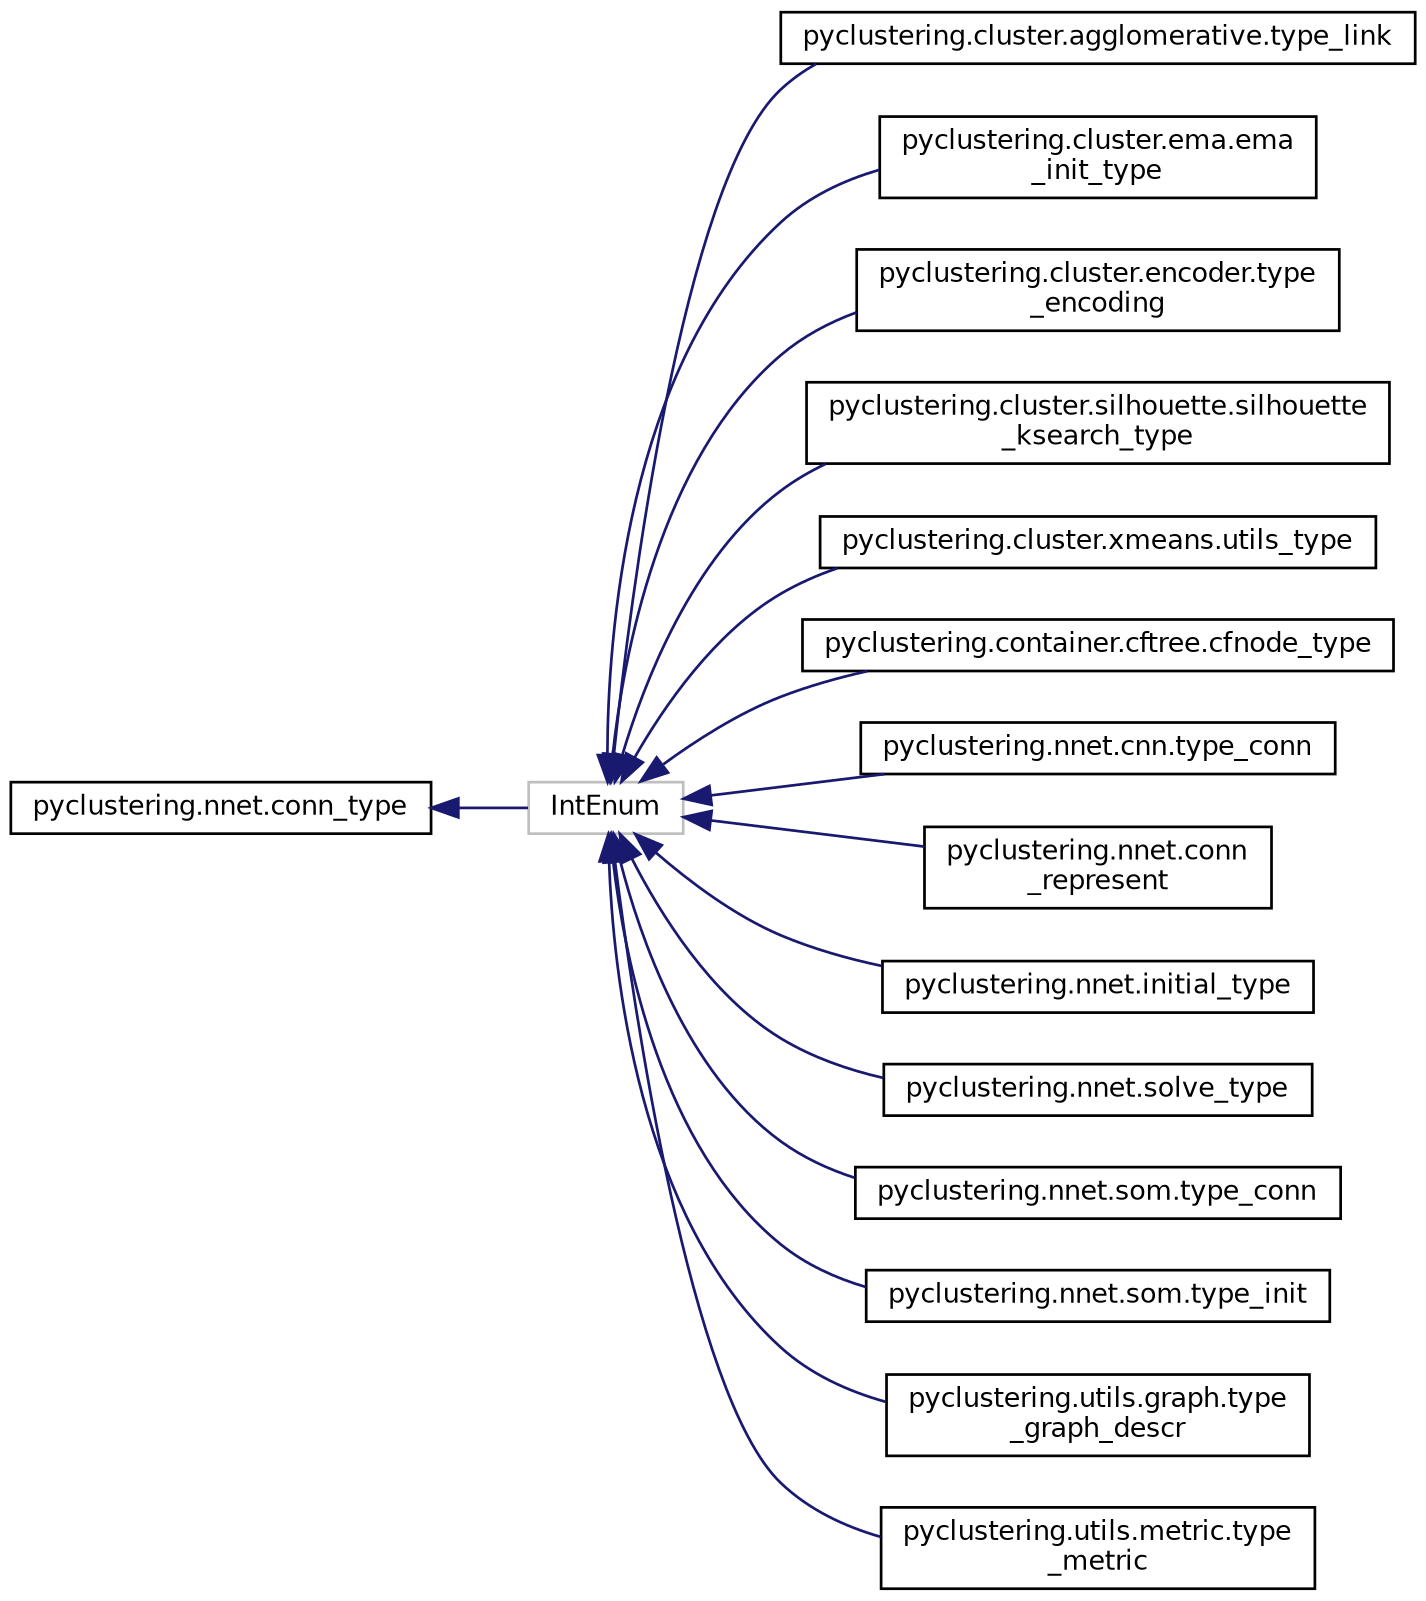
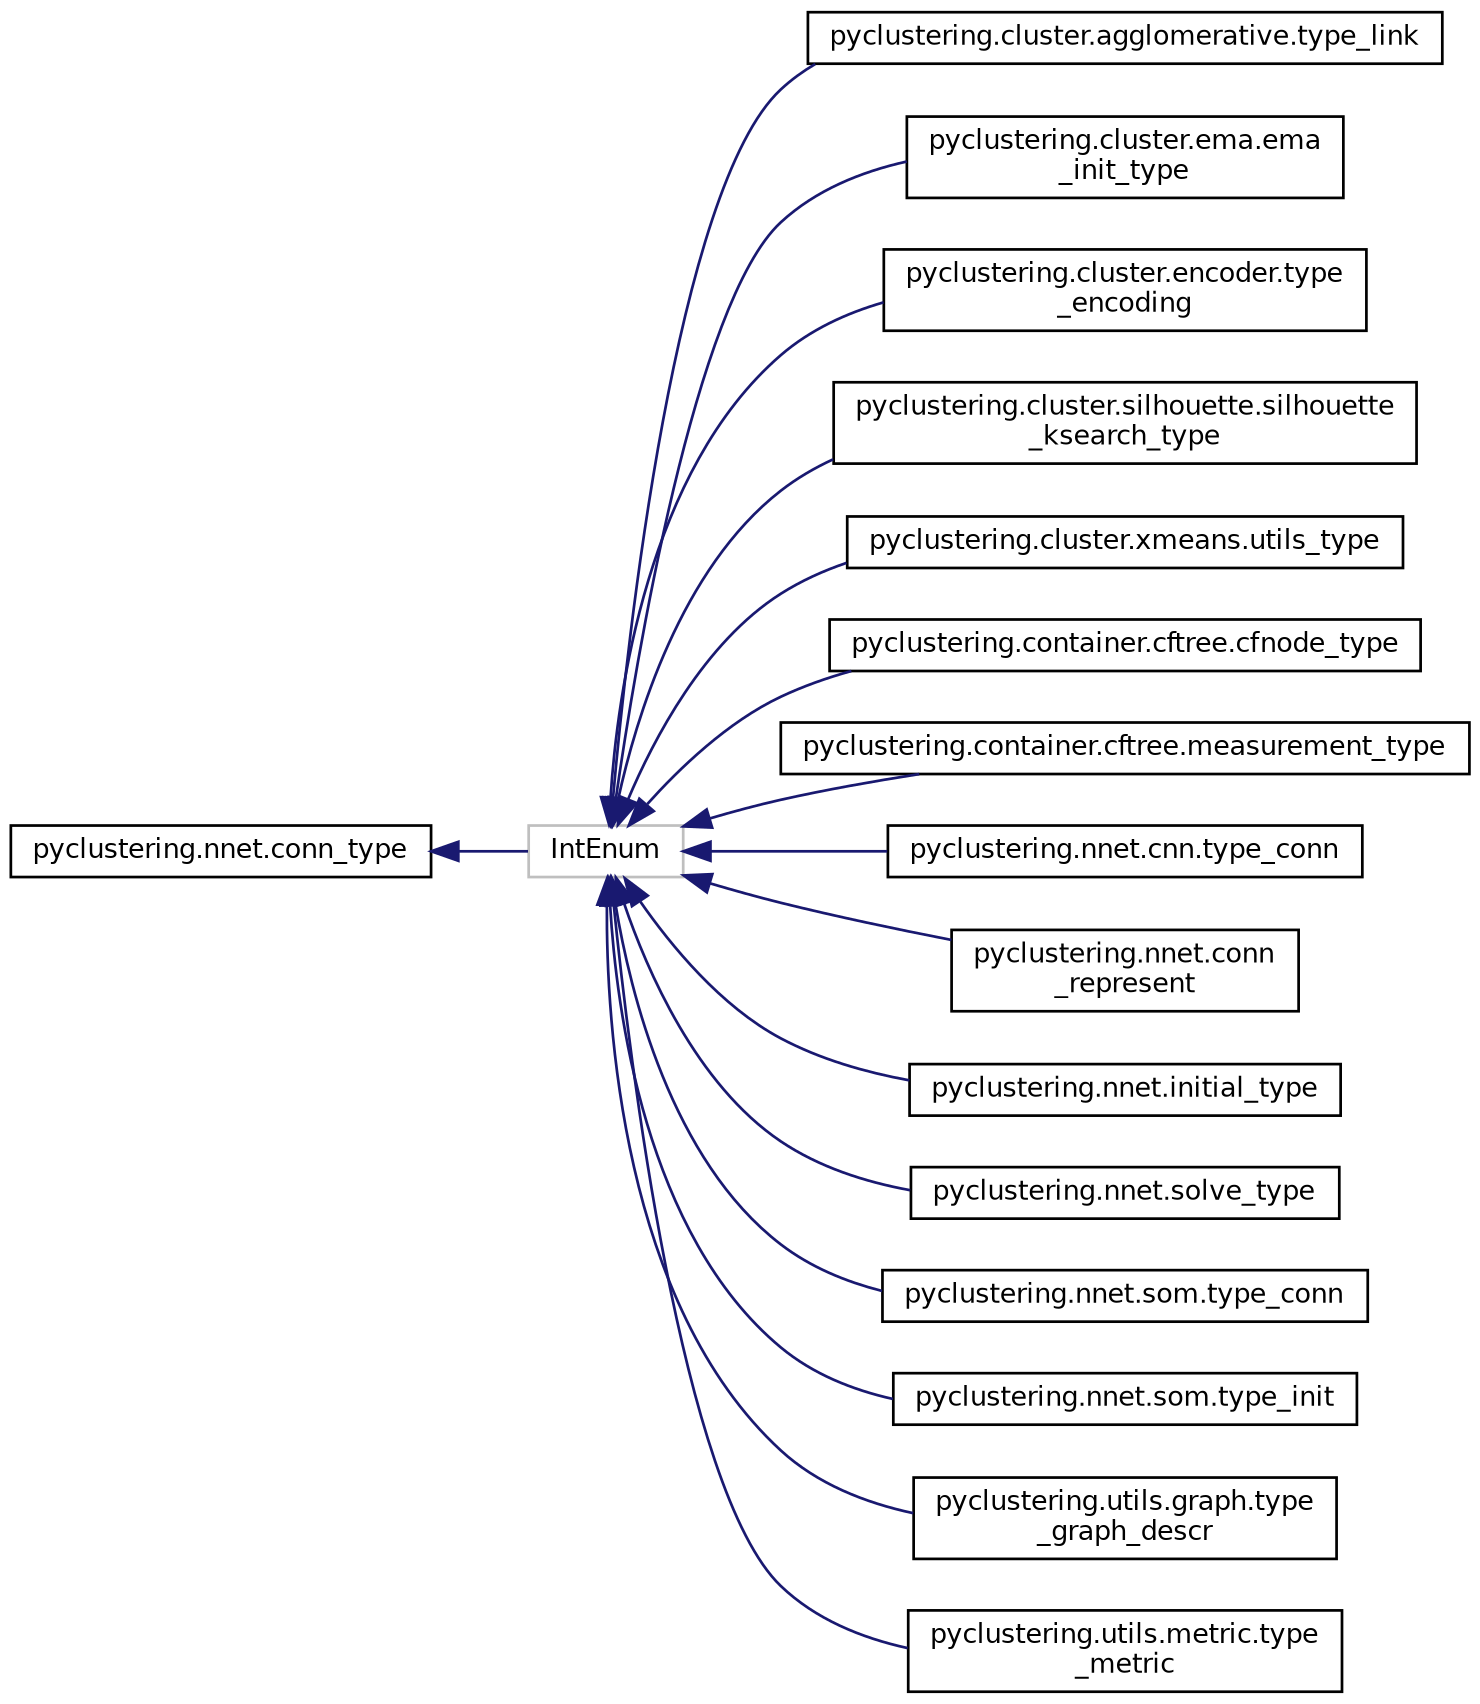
none -> (1125, 748)
